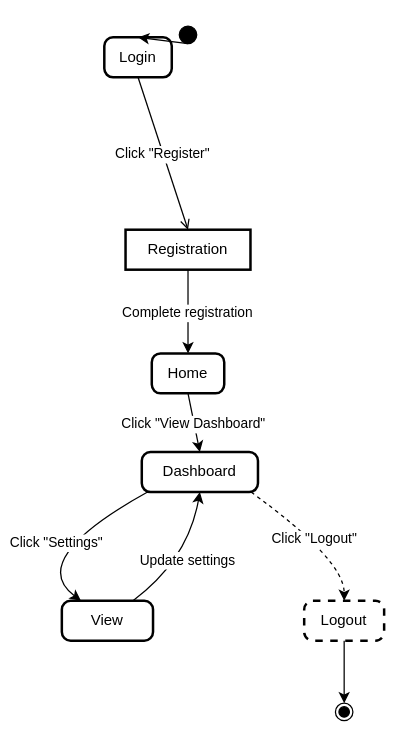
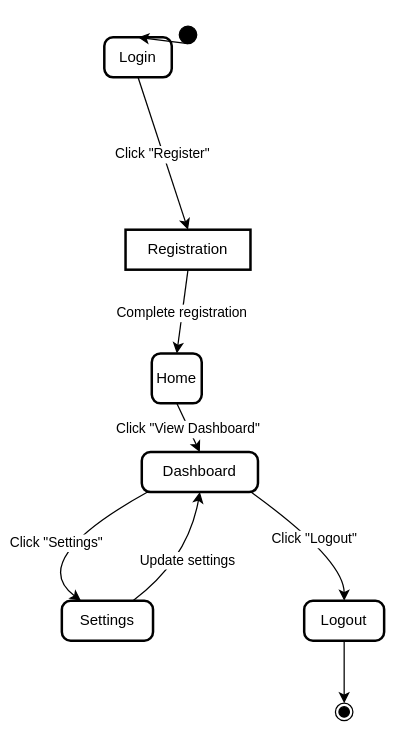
(186, 222) -> (185, 220)
(188, 373) -> (177, 378)
(276, 511) -> (276, 511)
(108, 621) -> (108, 621)
(344, 621) -> (344, 621)
